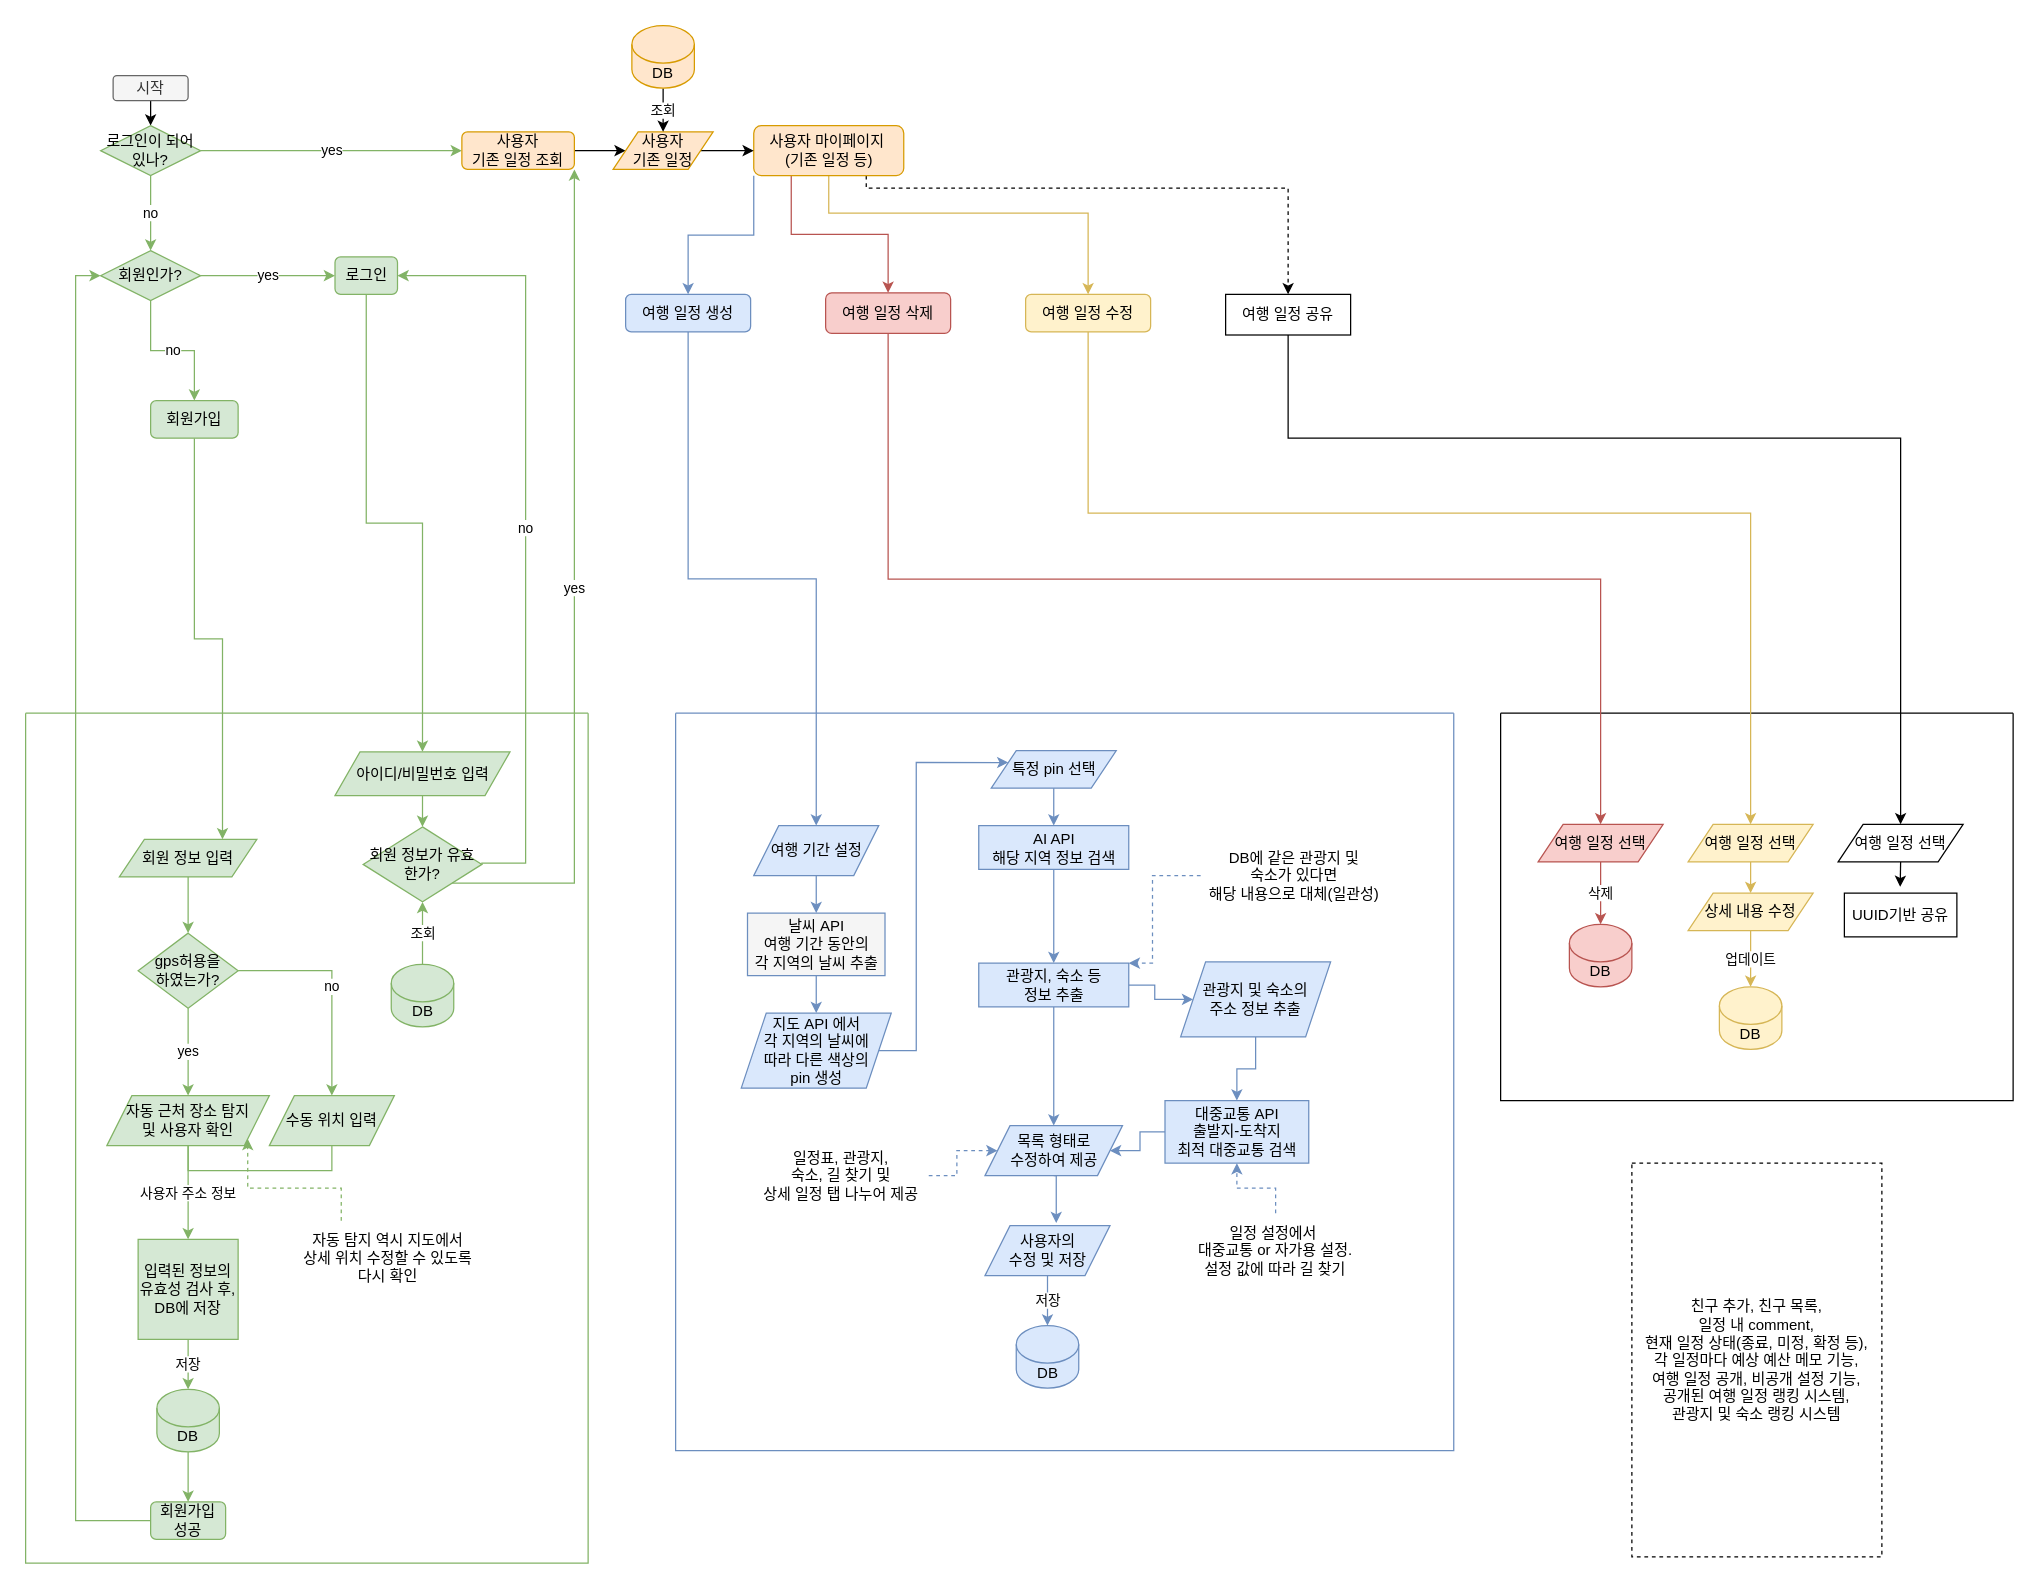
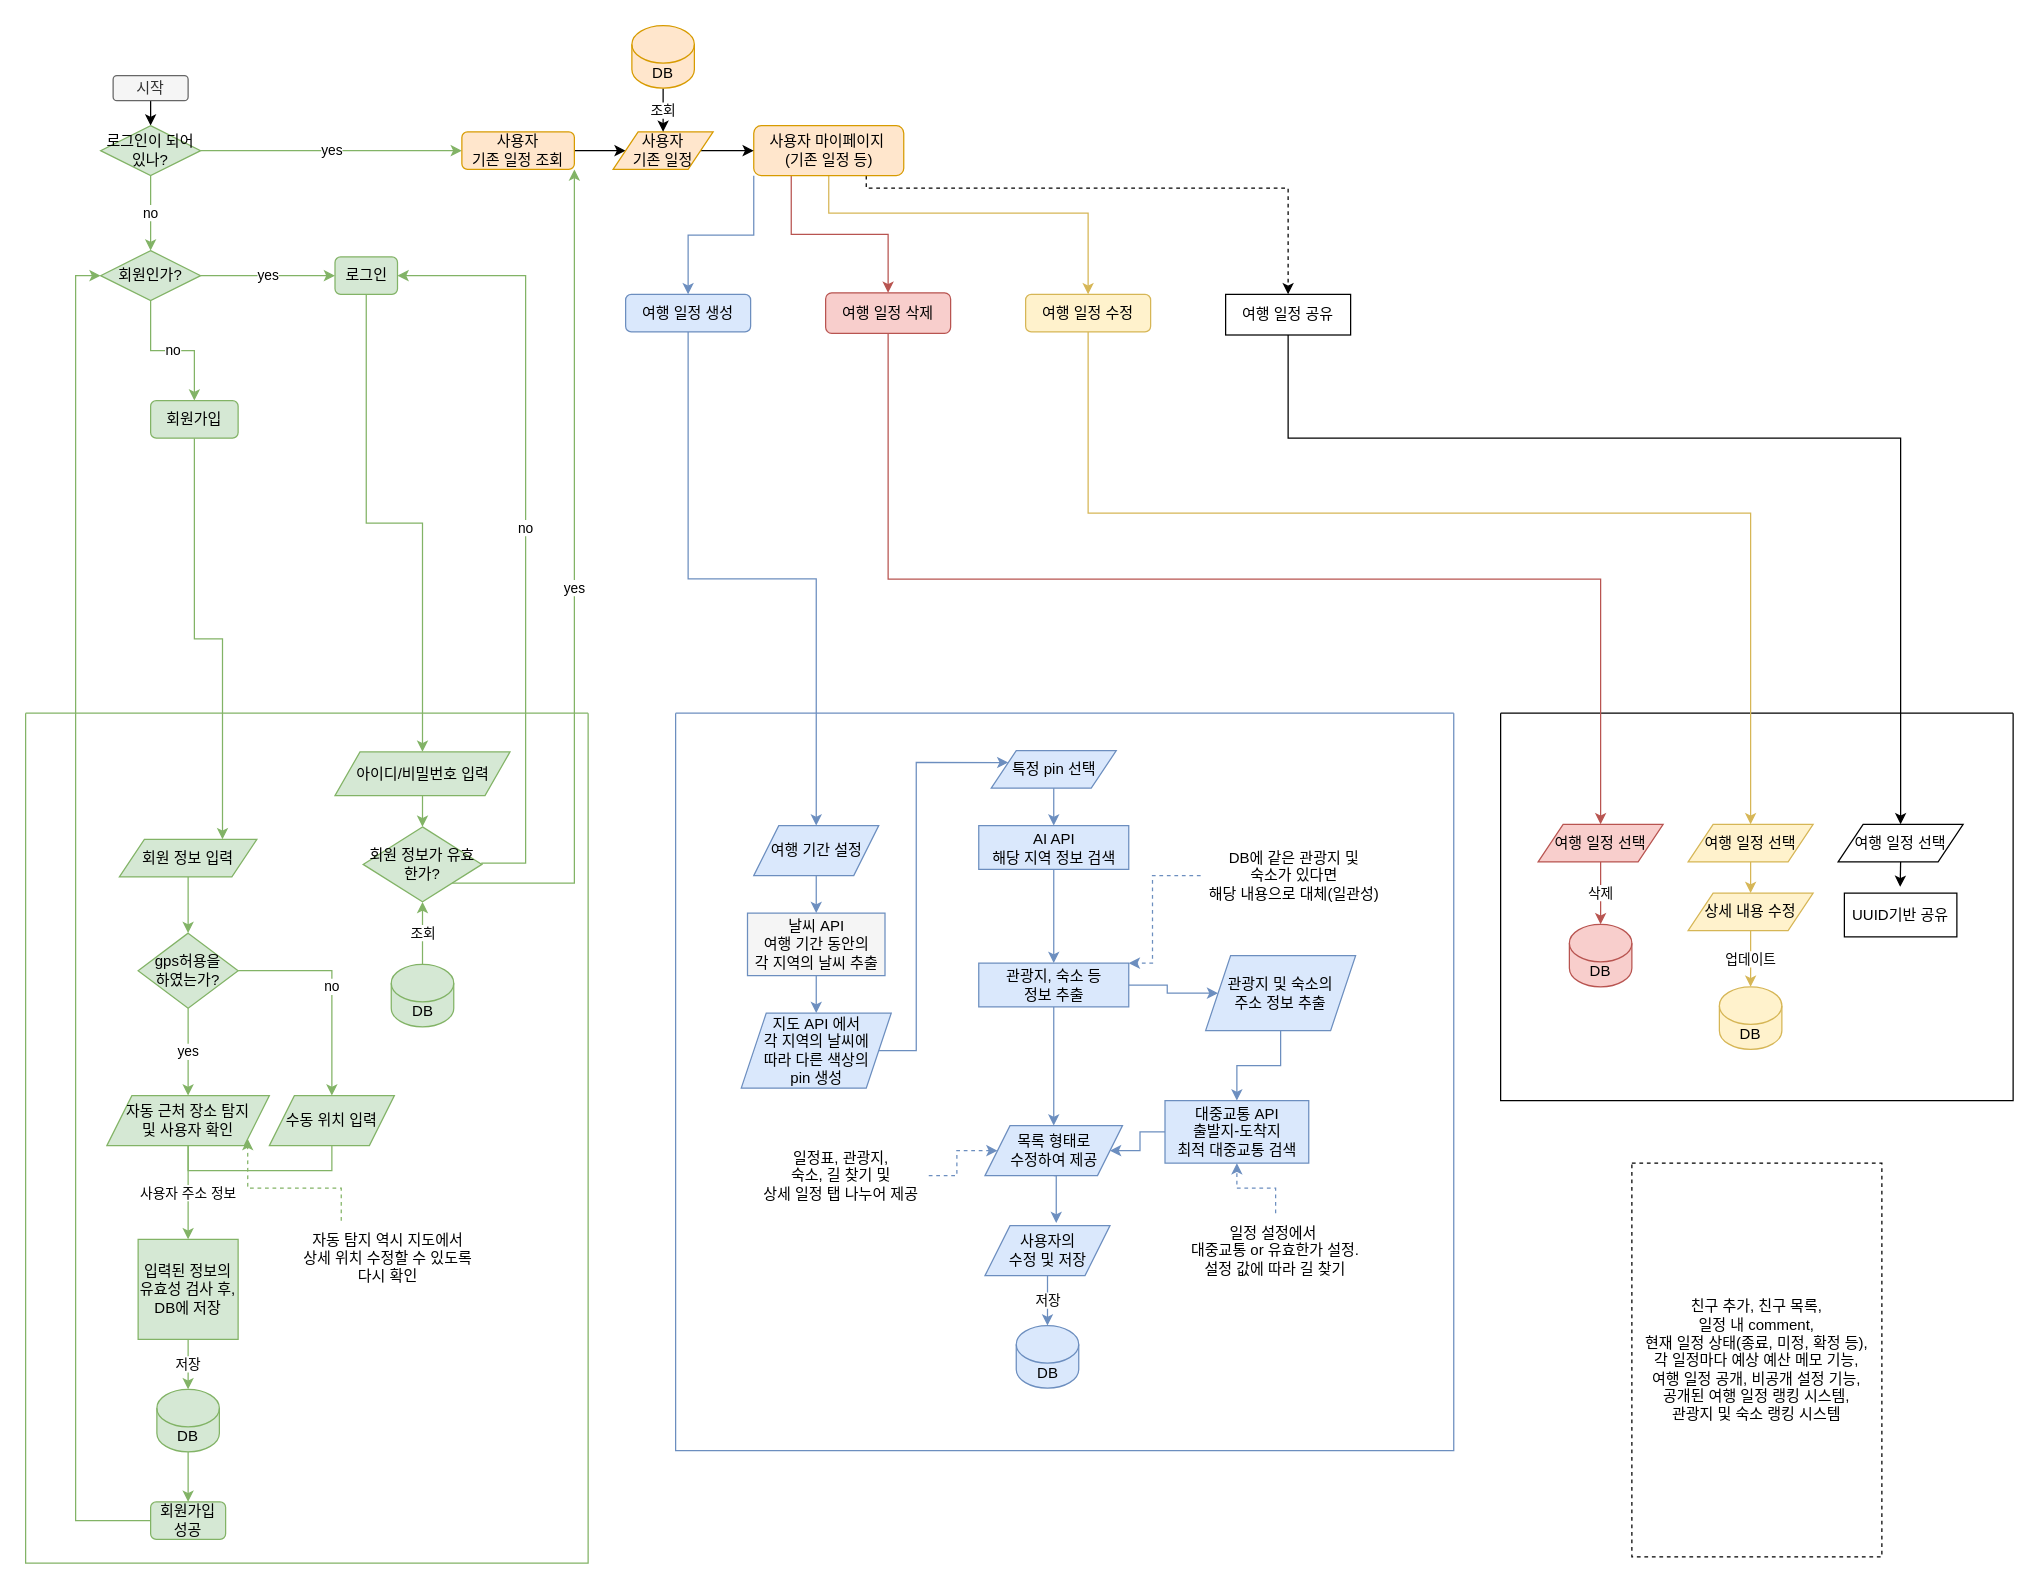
(1256, 999) -> (1281, 993)
(1276, 1251) -> (1276, 1251)
